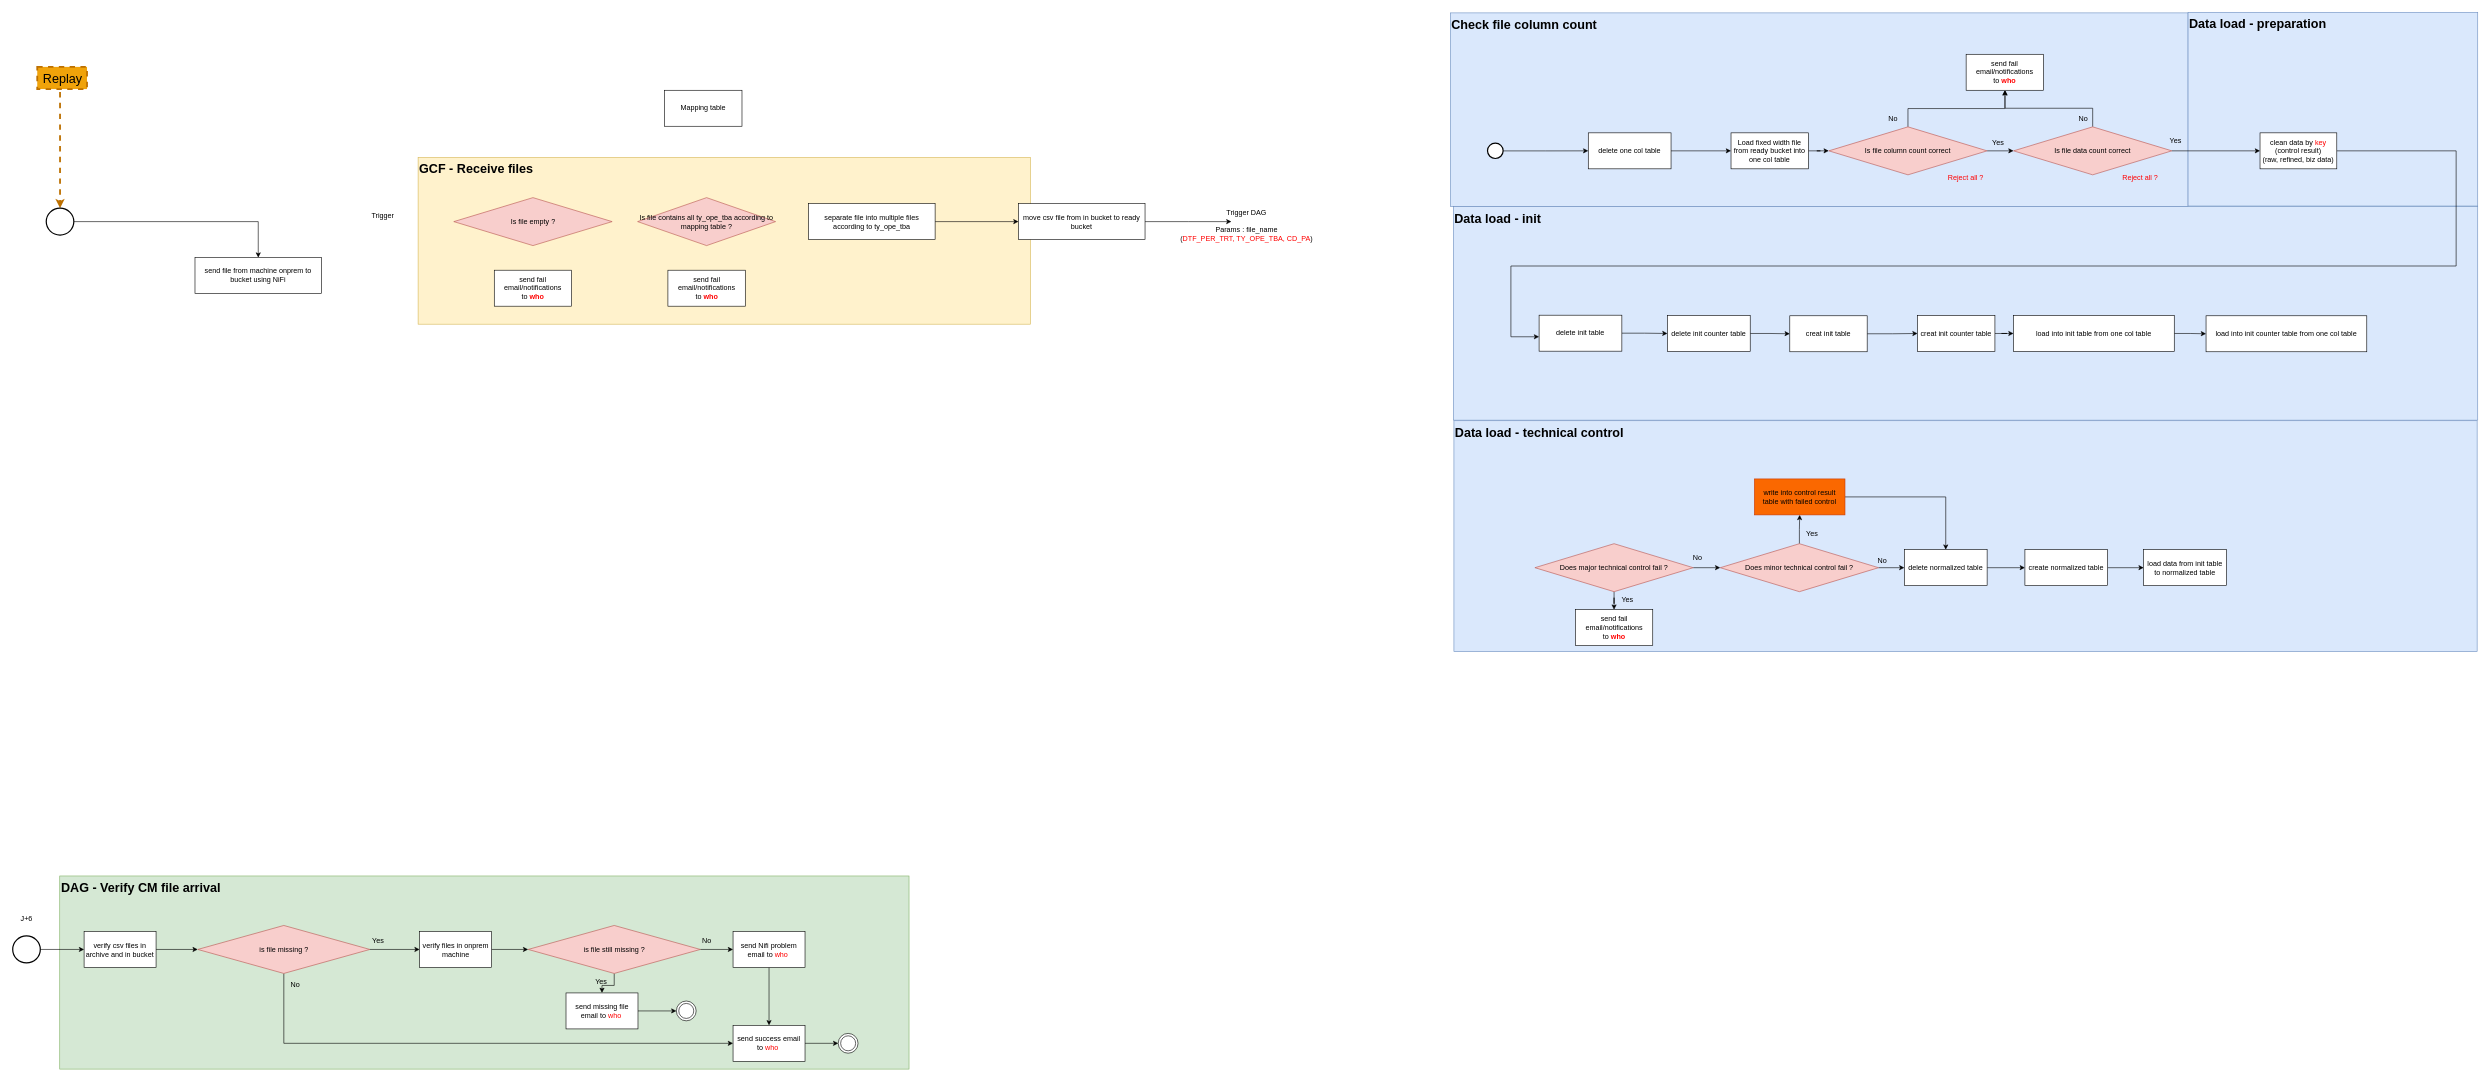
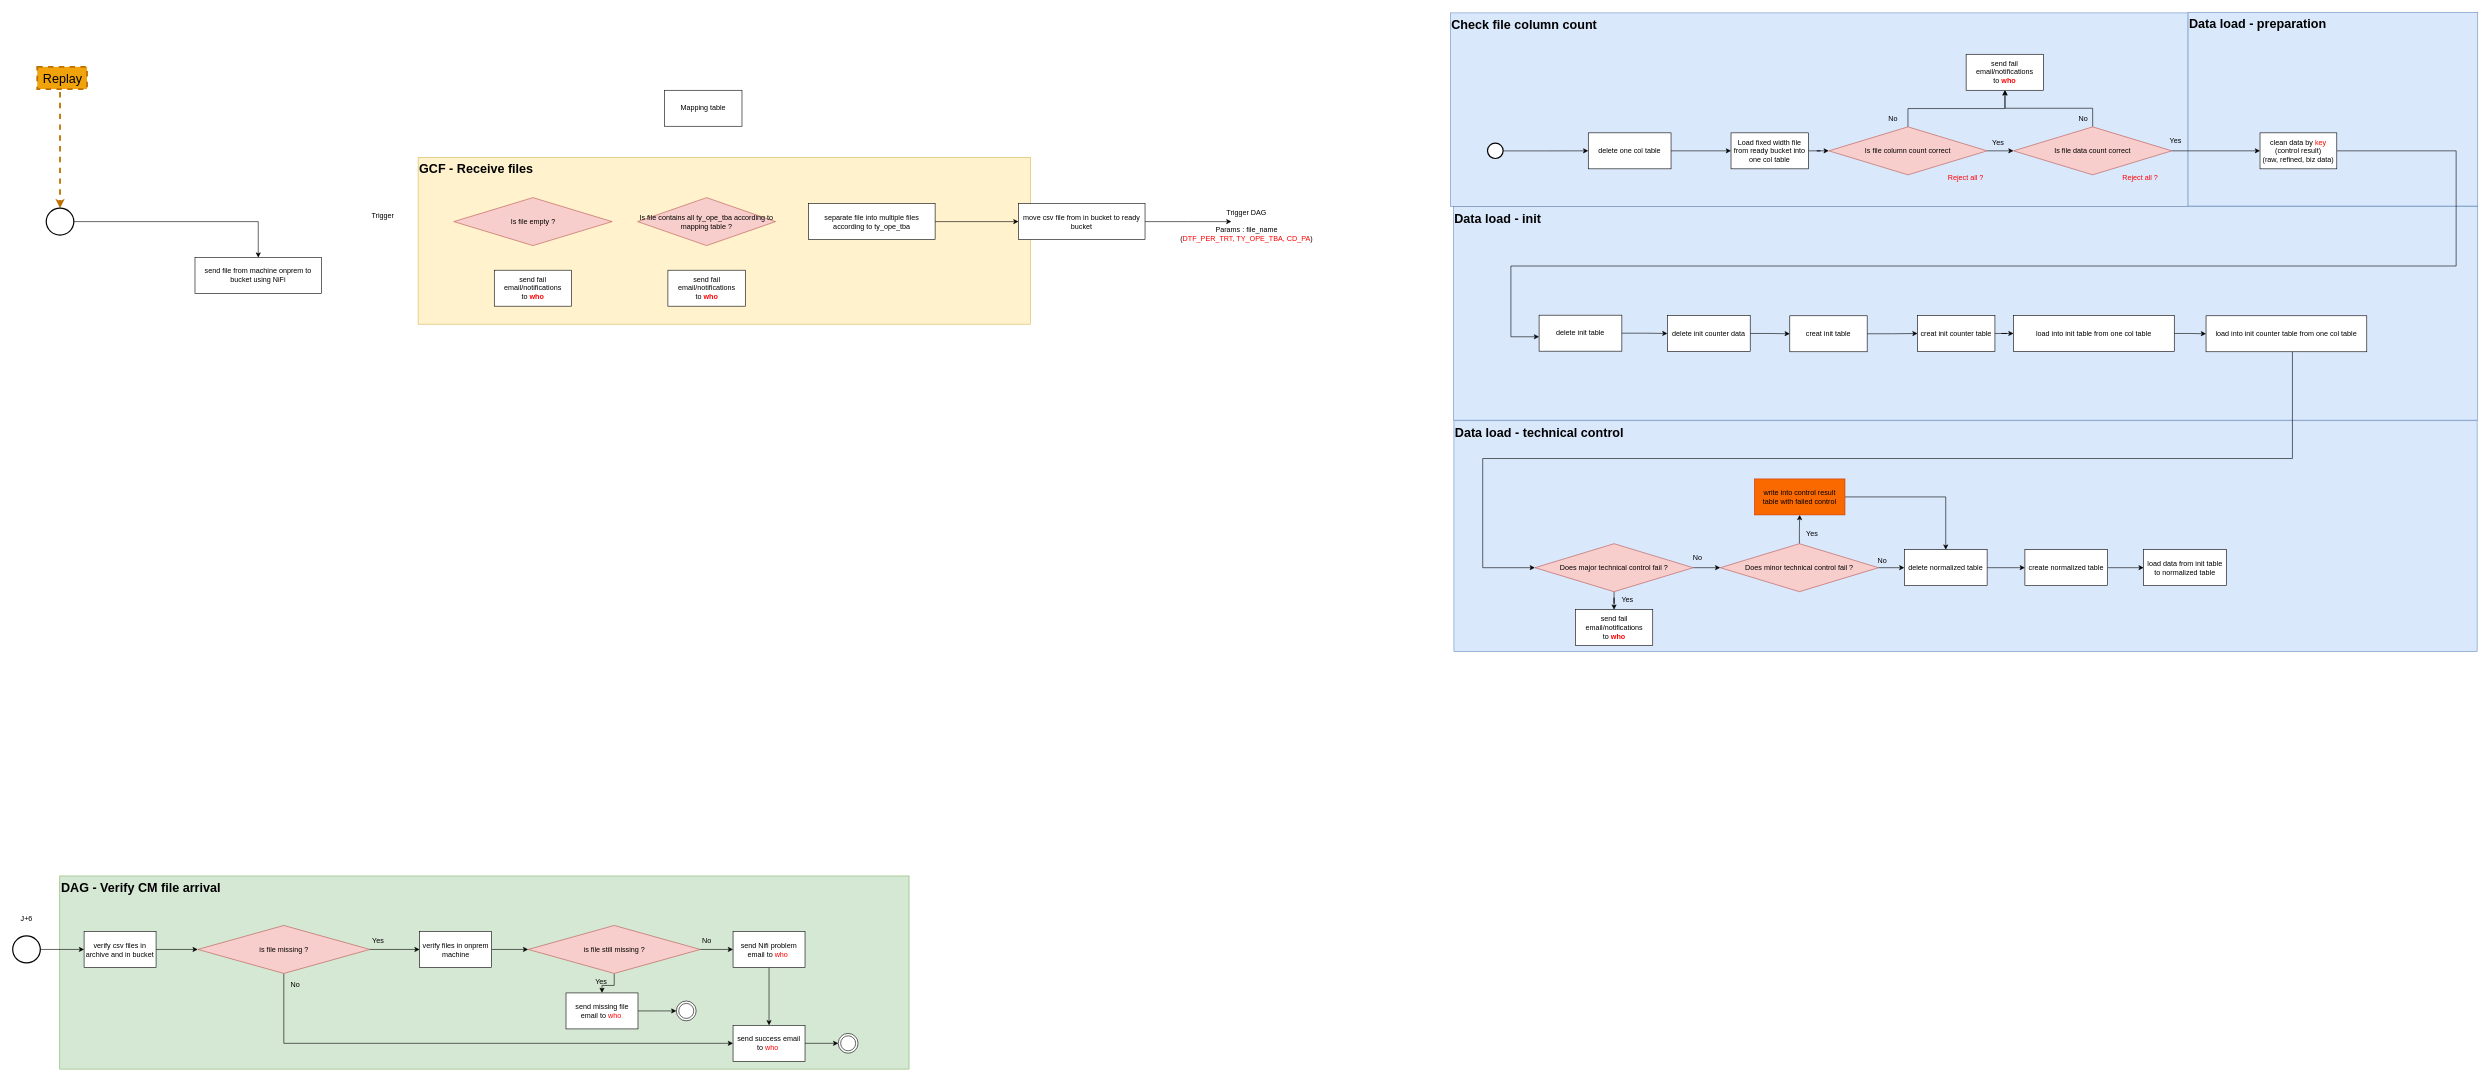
(1709, 334) -> (1709, 334)
none -> (1941, 459)
